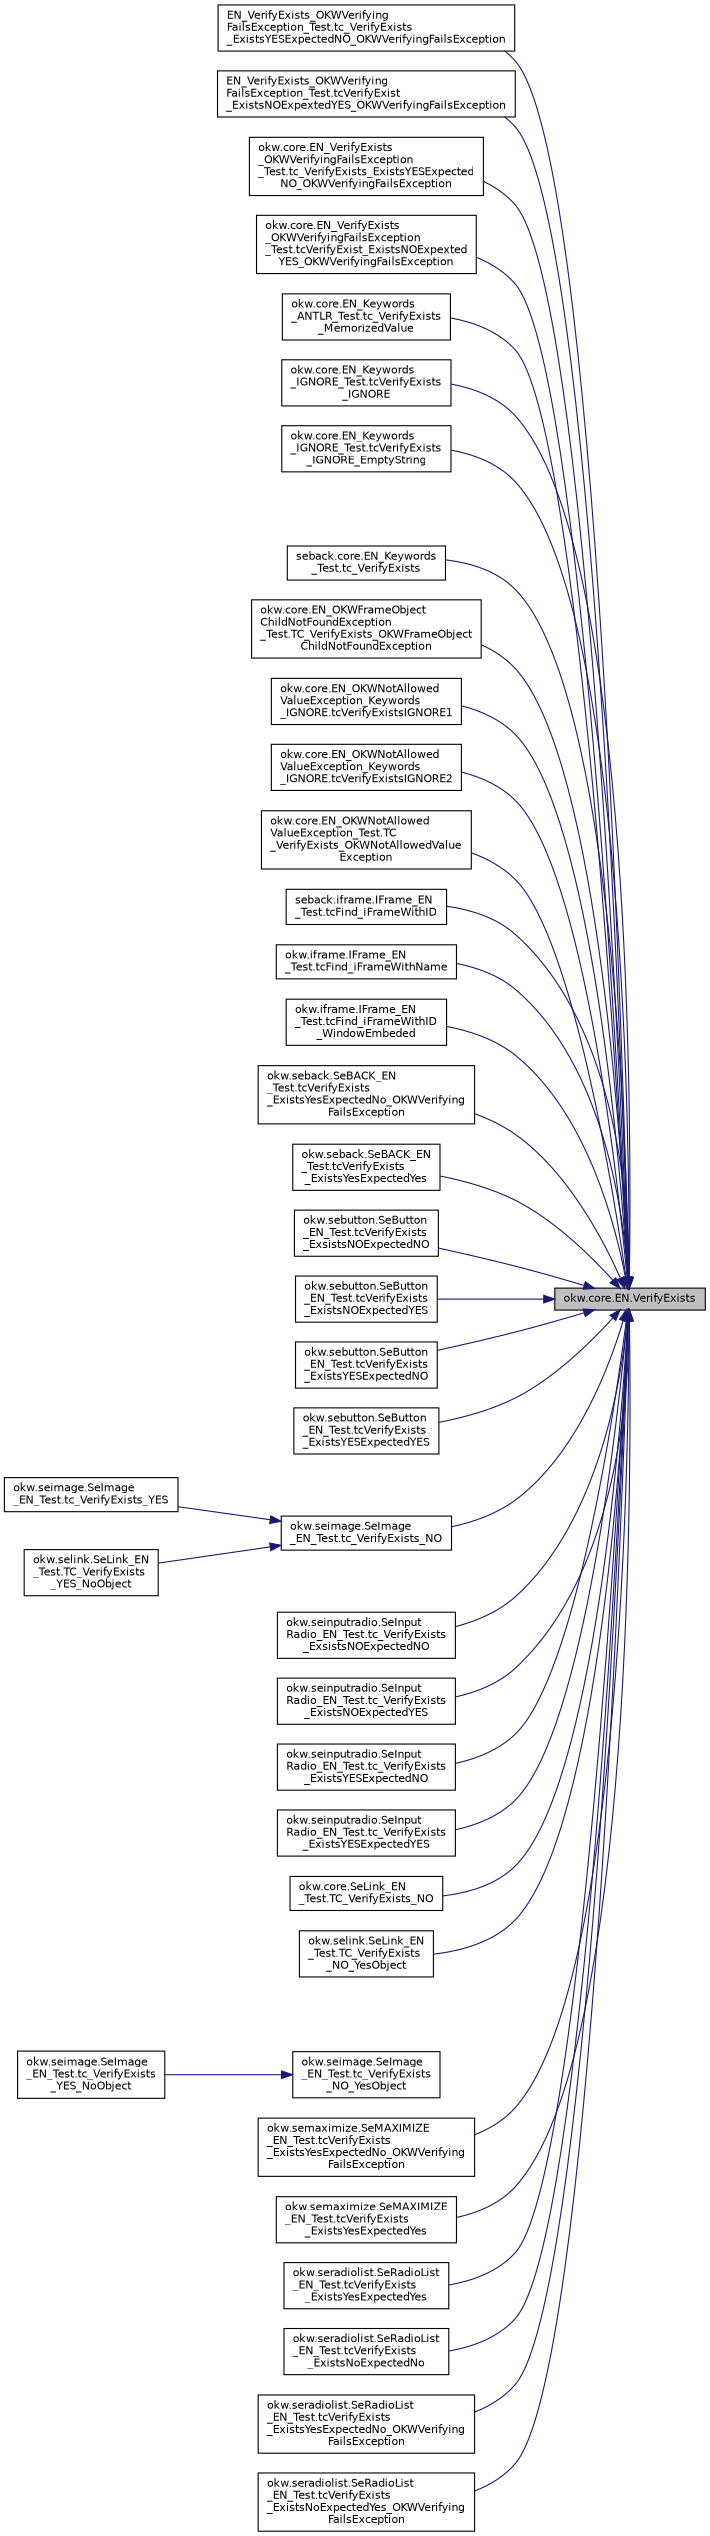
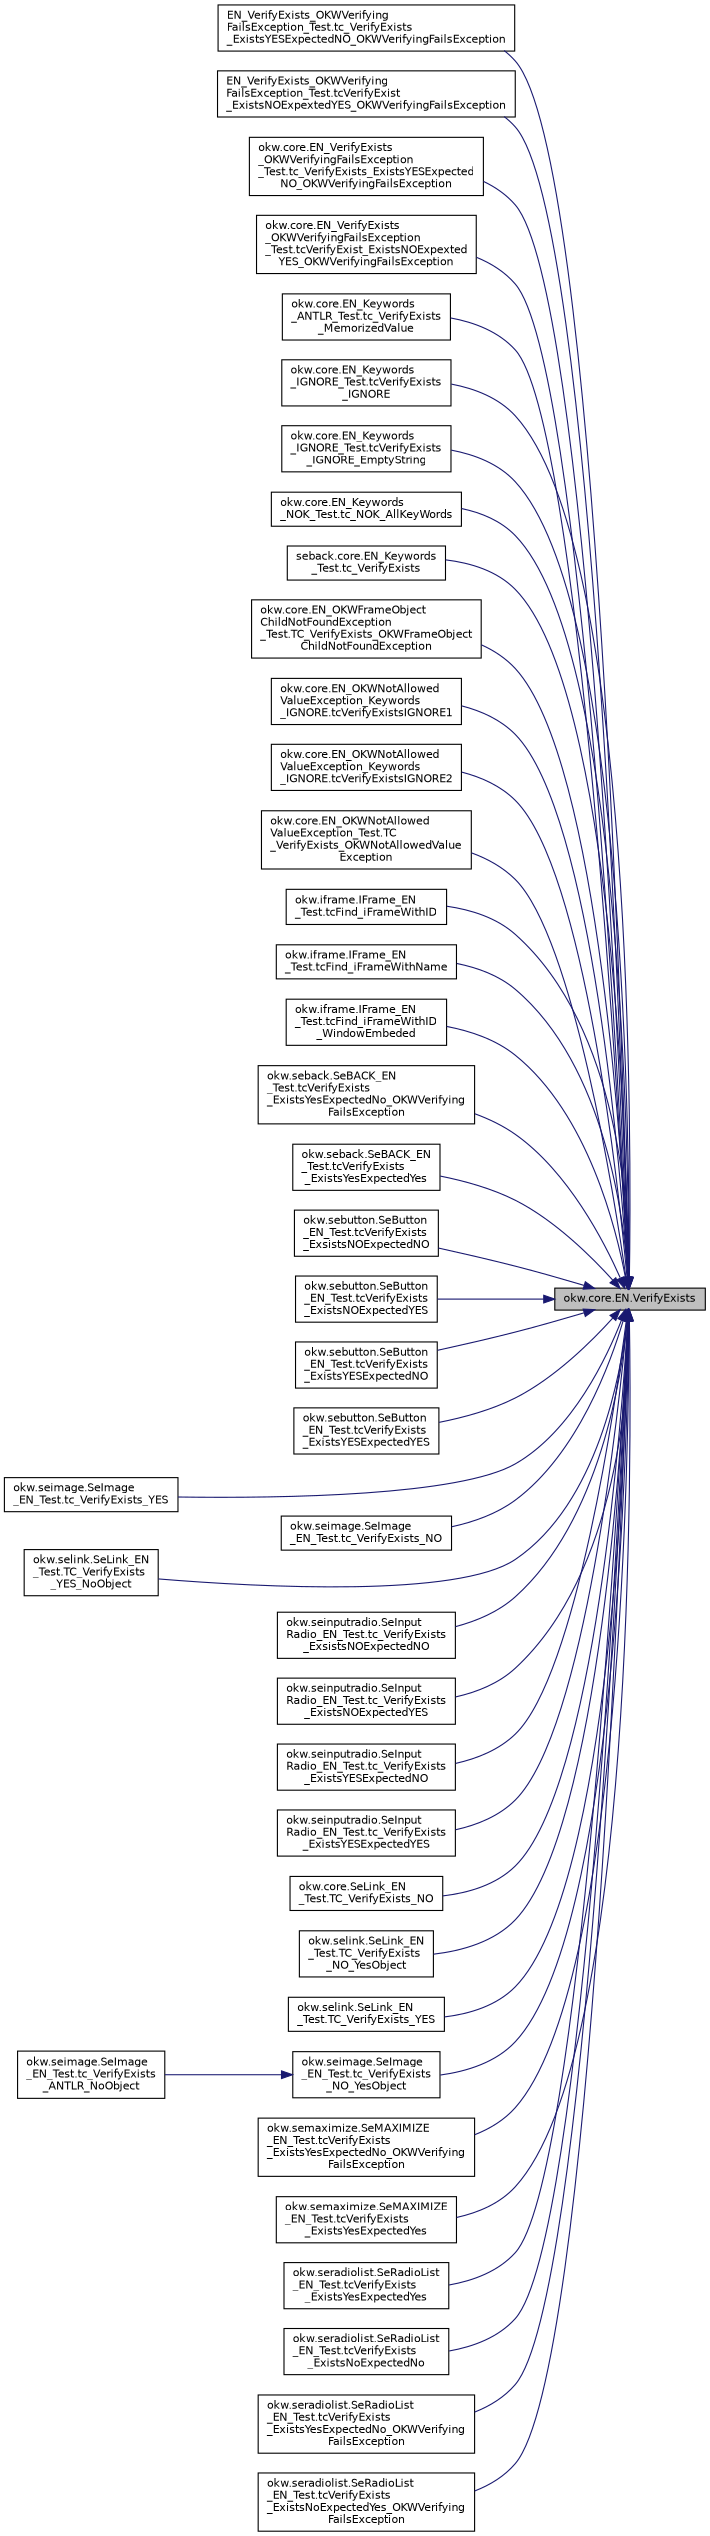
none -> (366, 509)
(366, 907) -> (366, 907)
(224, 1513) -> (439, 1485)
(214, 1555) -> (473, 1575)
none -> (577, 1892)
none -> (366, 2014)
(91, 2075) -> (91, 2075)
